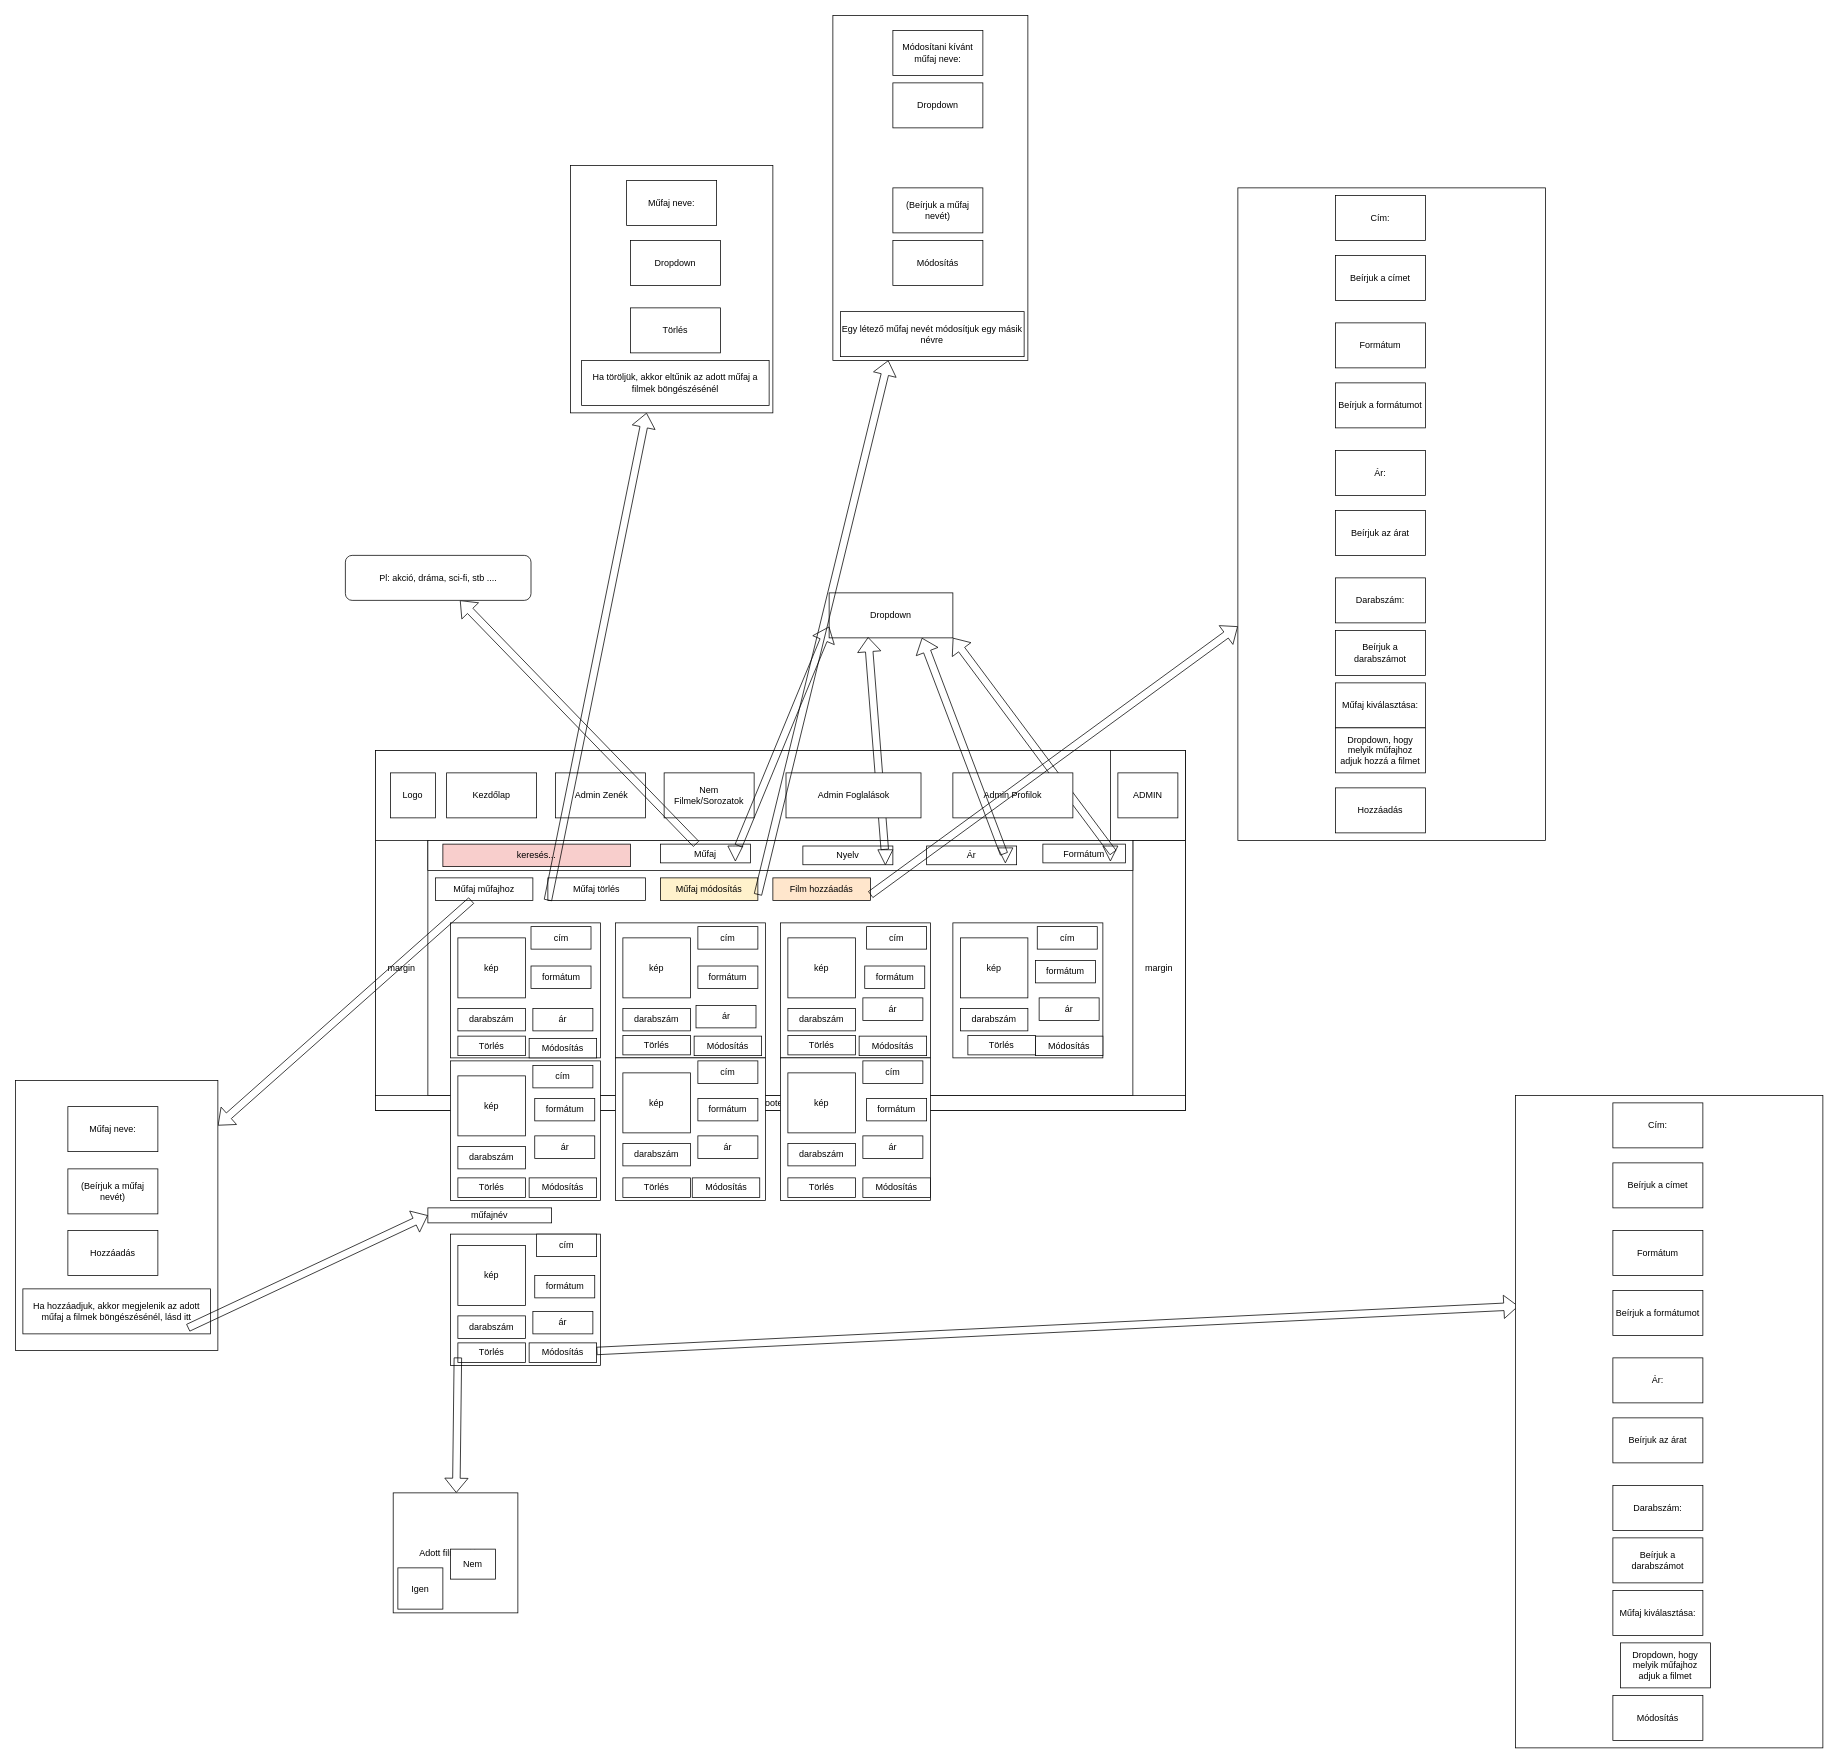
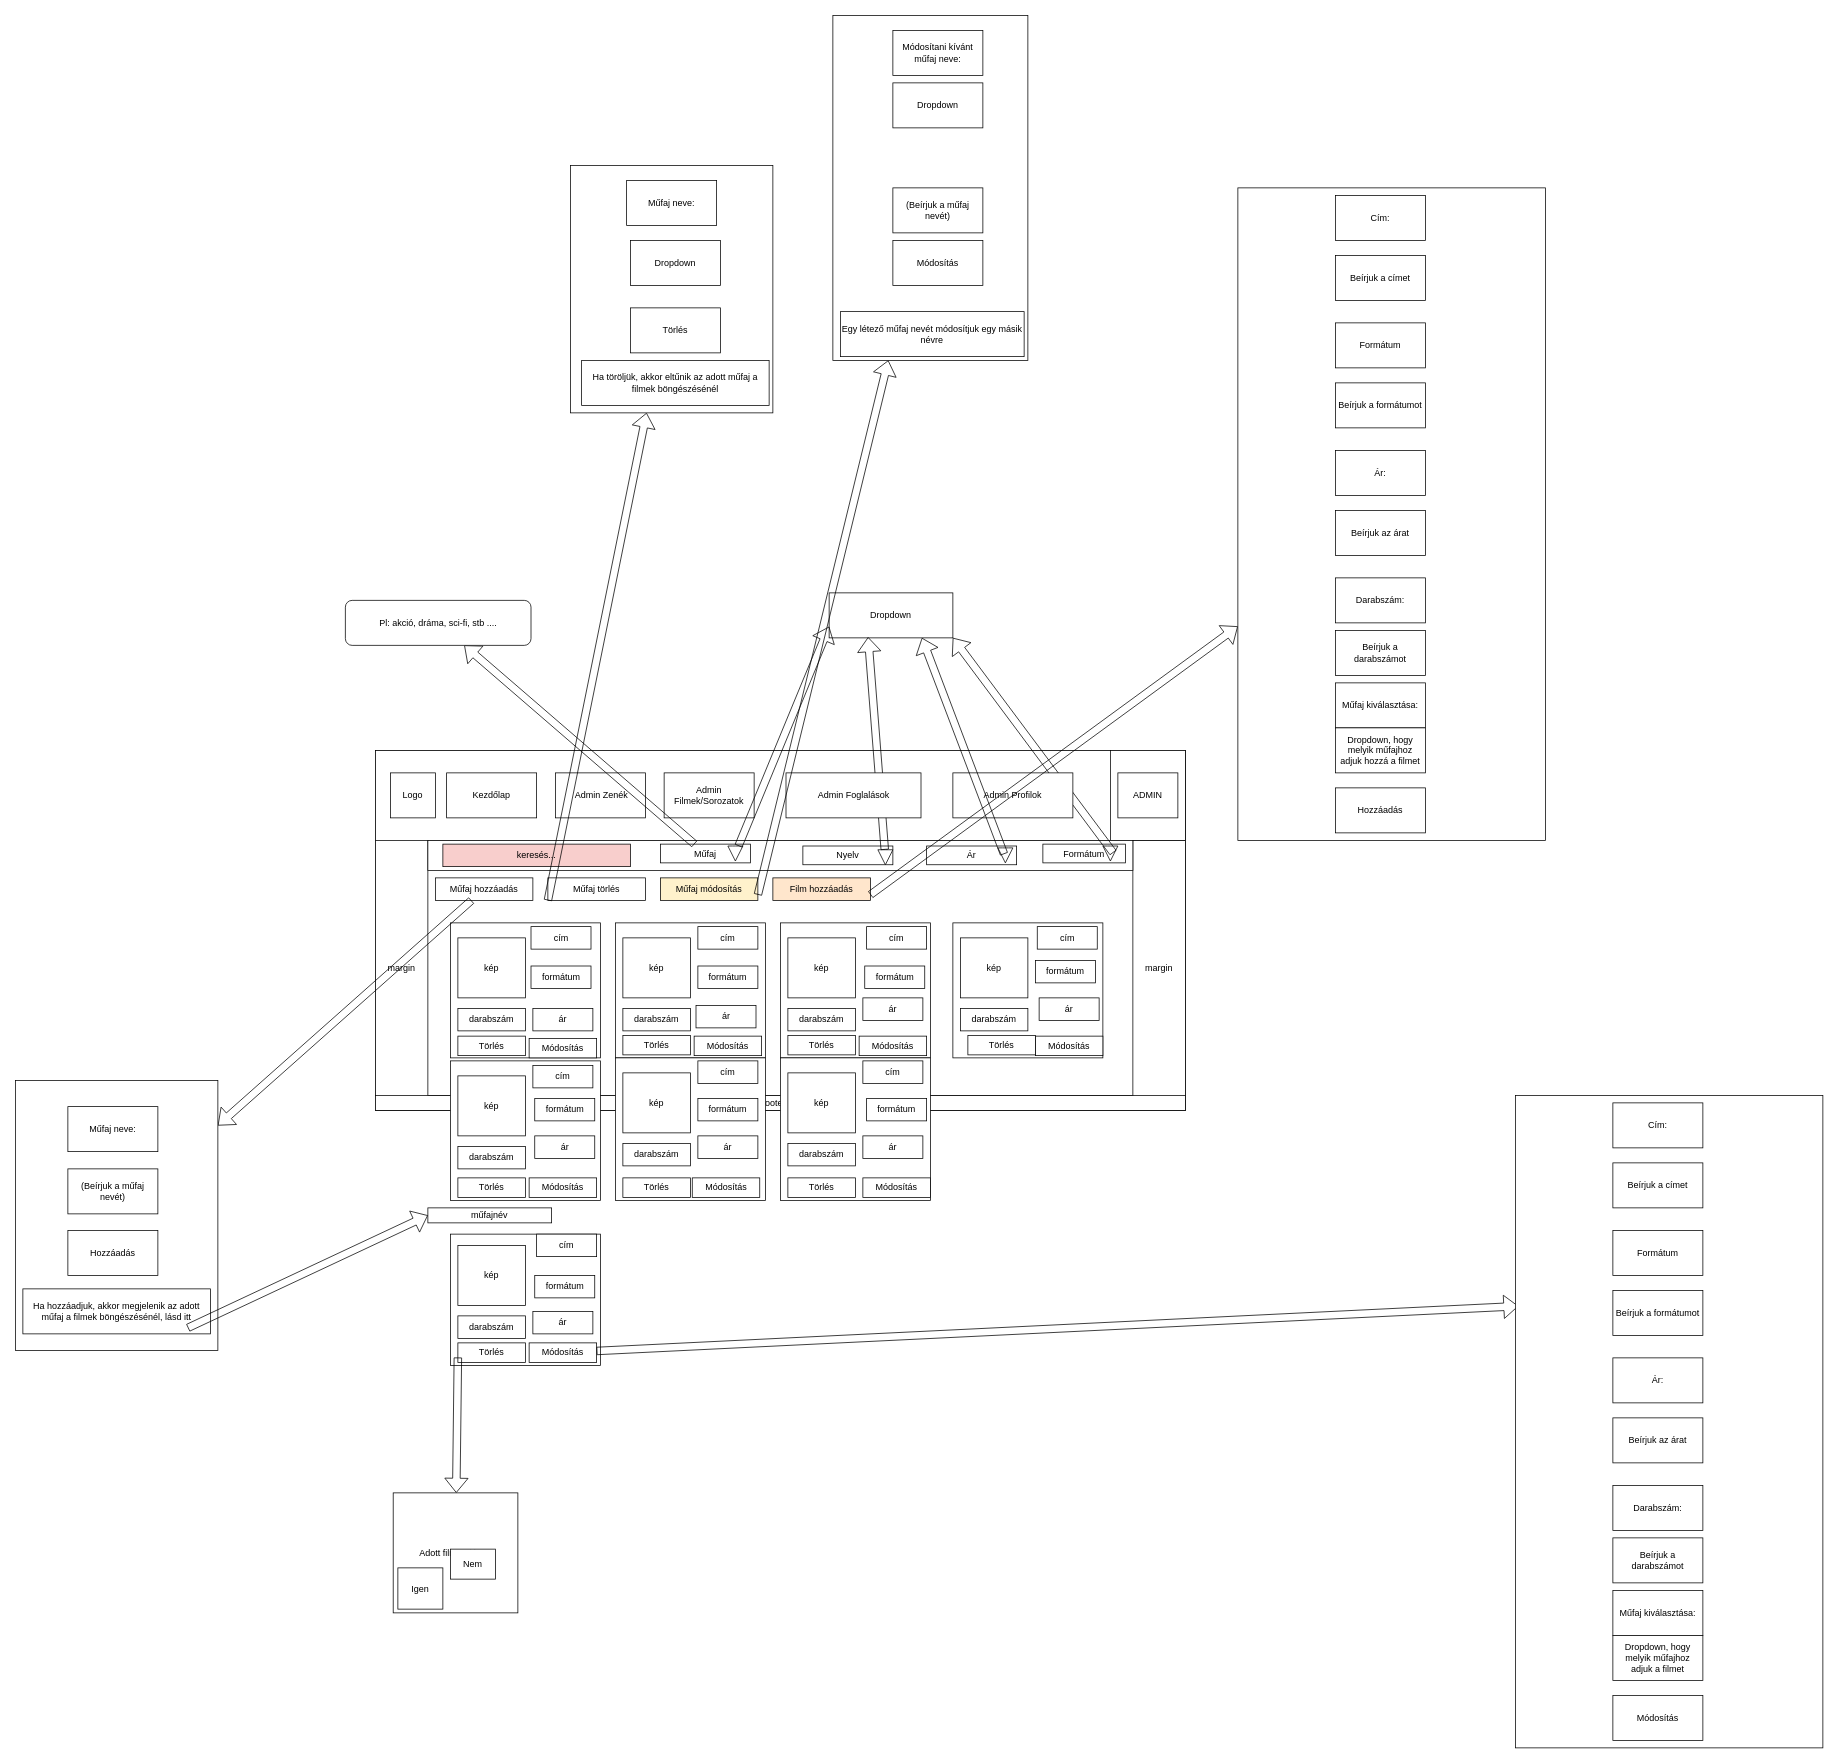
(438, 578) -> (438, 623)
(709, 795) -> (709, 795)
(484, 889) -> (484, 889)
(1665, 1665) -> (1658, 1658)
